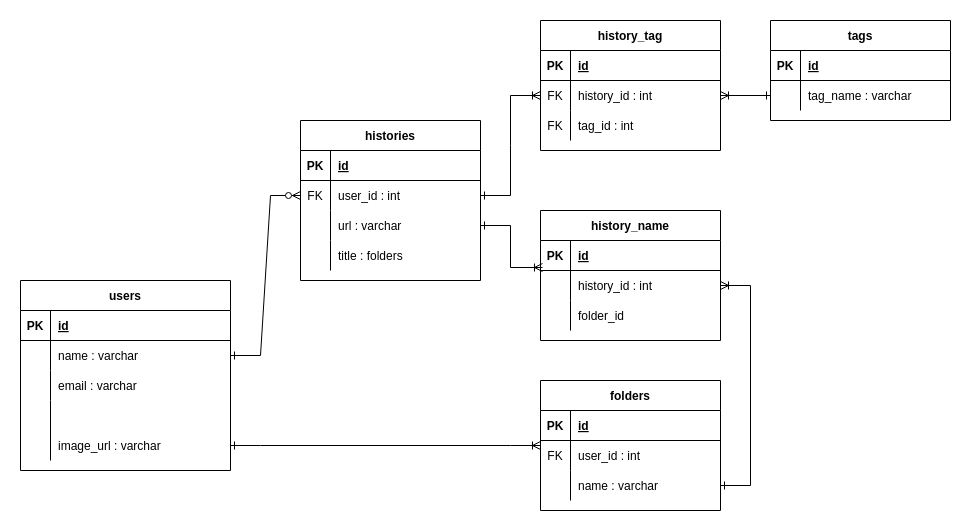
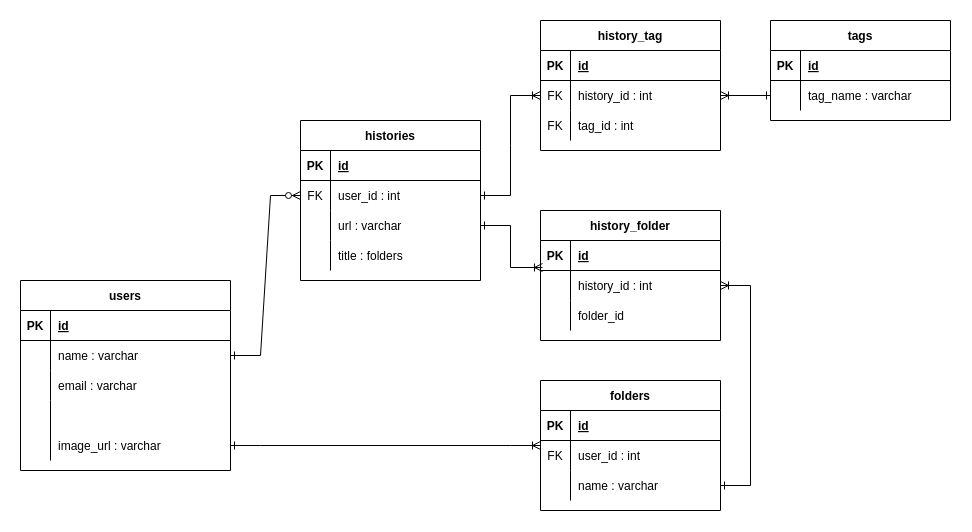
(630, 226) -> (630, 226)
